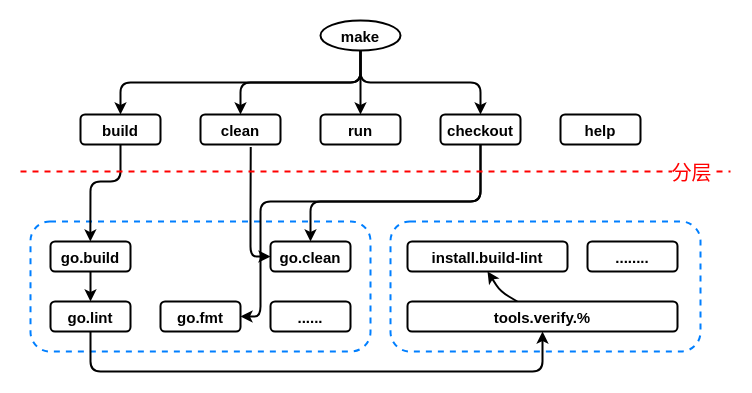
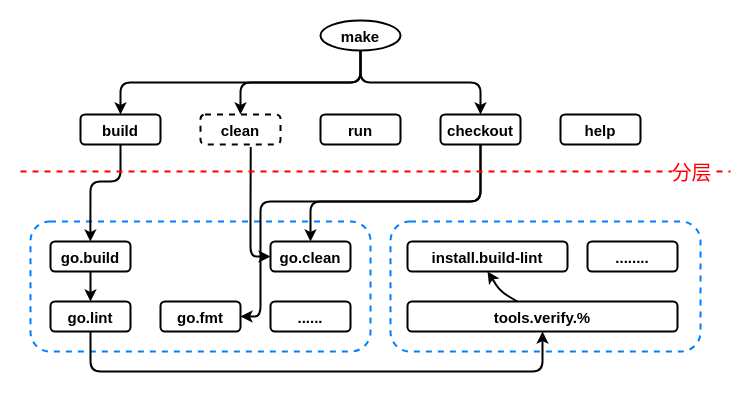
(361, 93) -> none
(241, 130) -> (241, 130)
